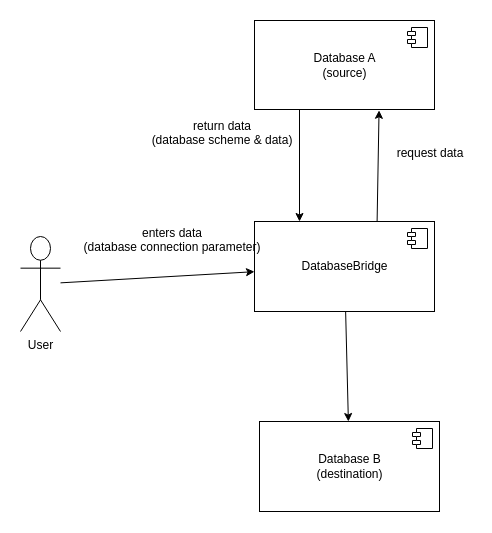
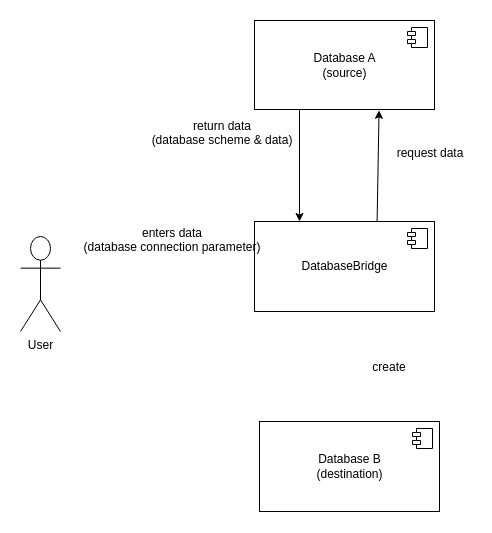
(155, 277) -> none
(347, 363) -> none
none -> (390, 367)
